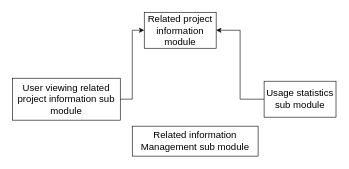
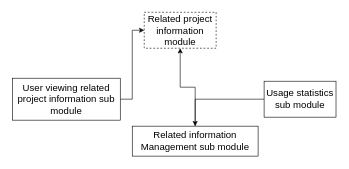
(180, 30) -> (180, 30)
(240, 30) -> (219, 99)
none -> (195, 87)
